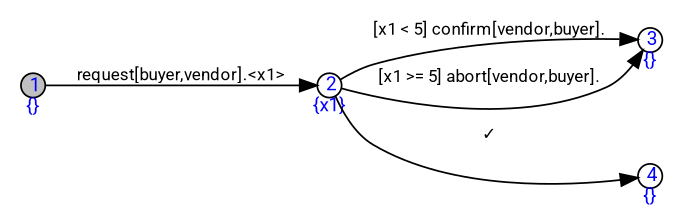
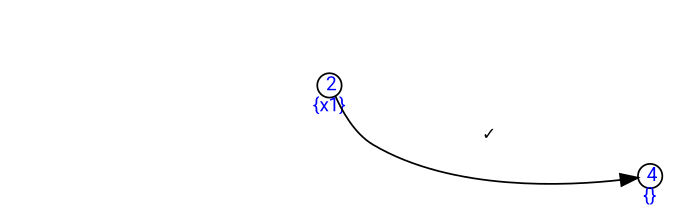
(650, 40) -> none
(33, 85) -> none
